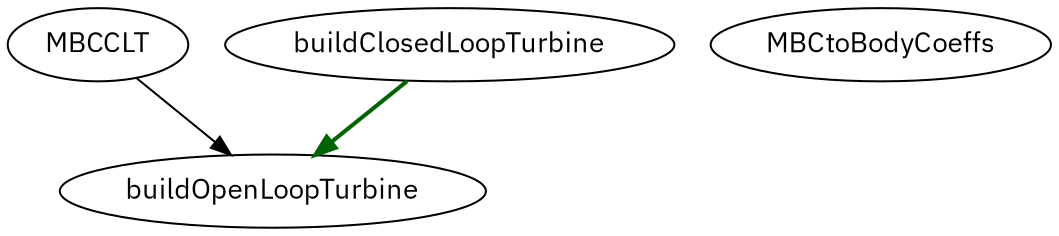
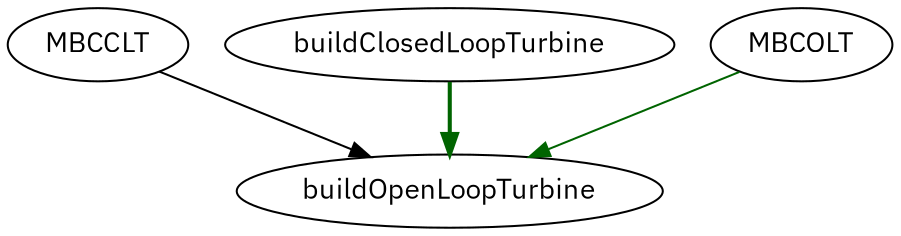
none -> (802, 45)
(881, 45) -> none
